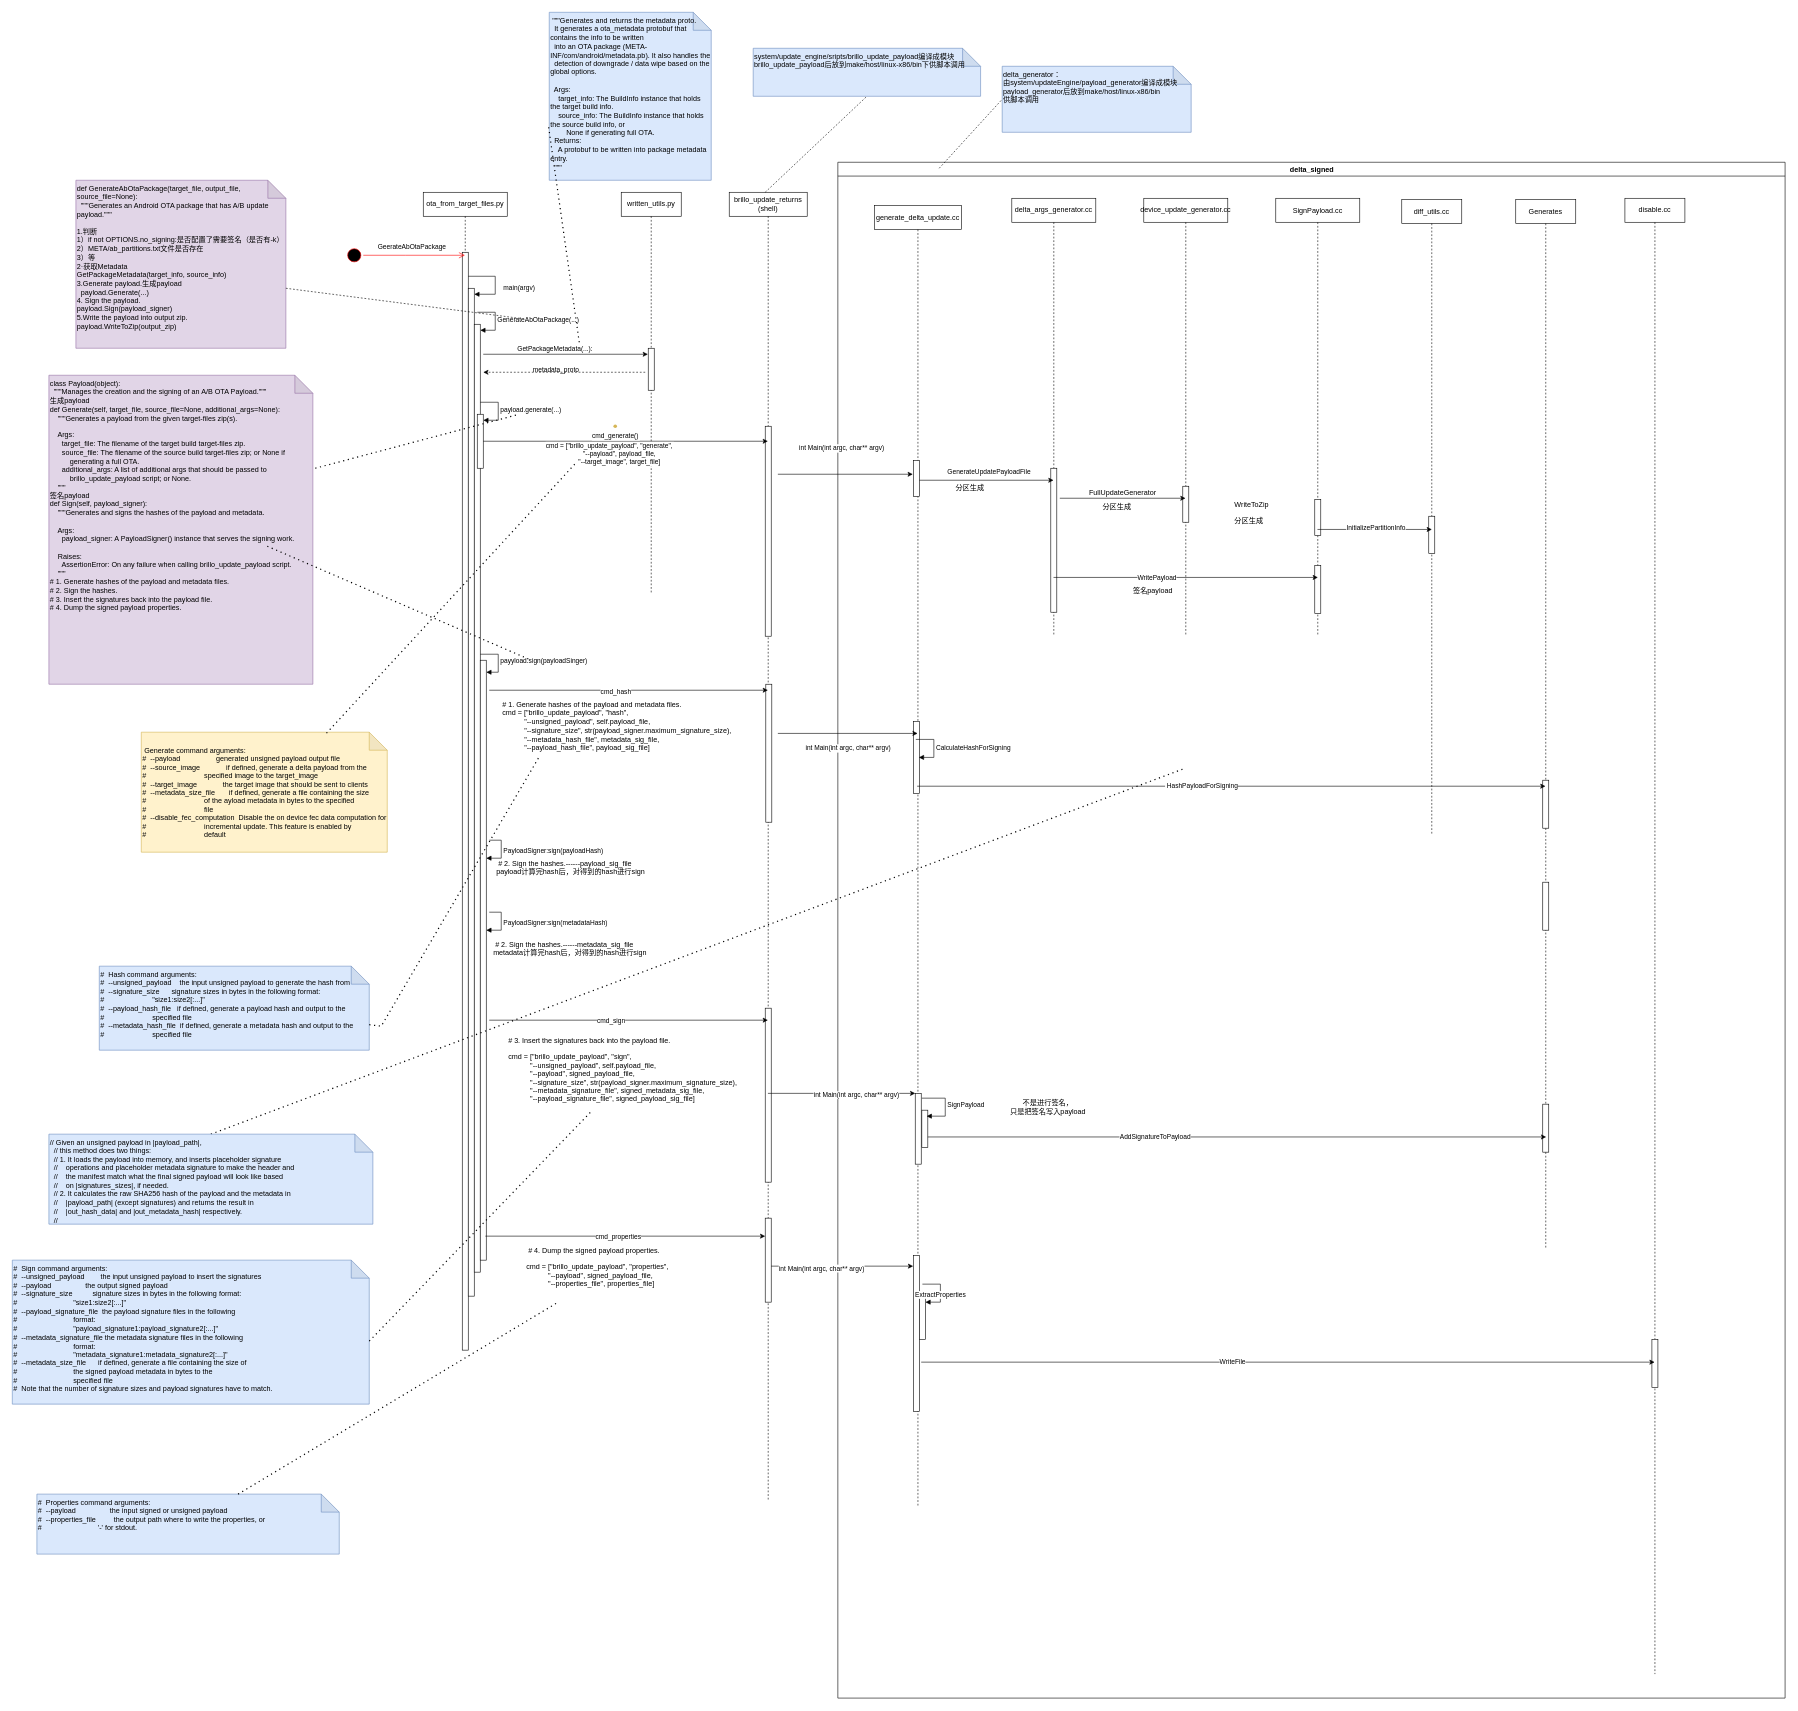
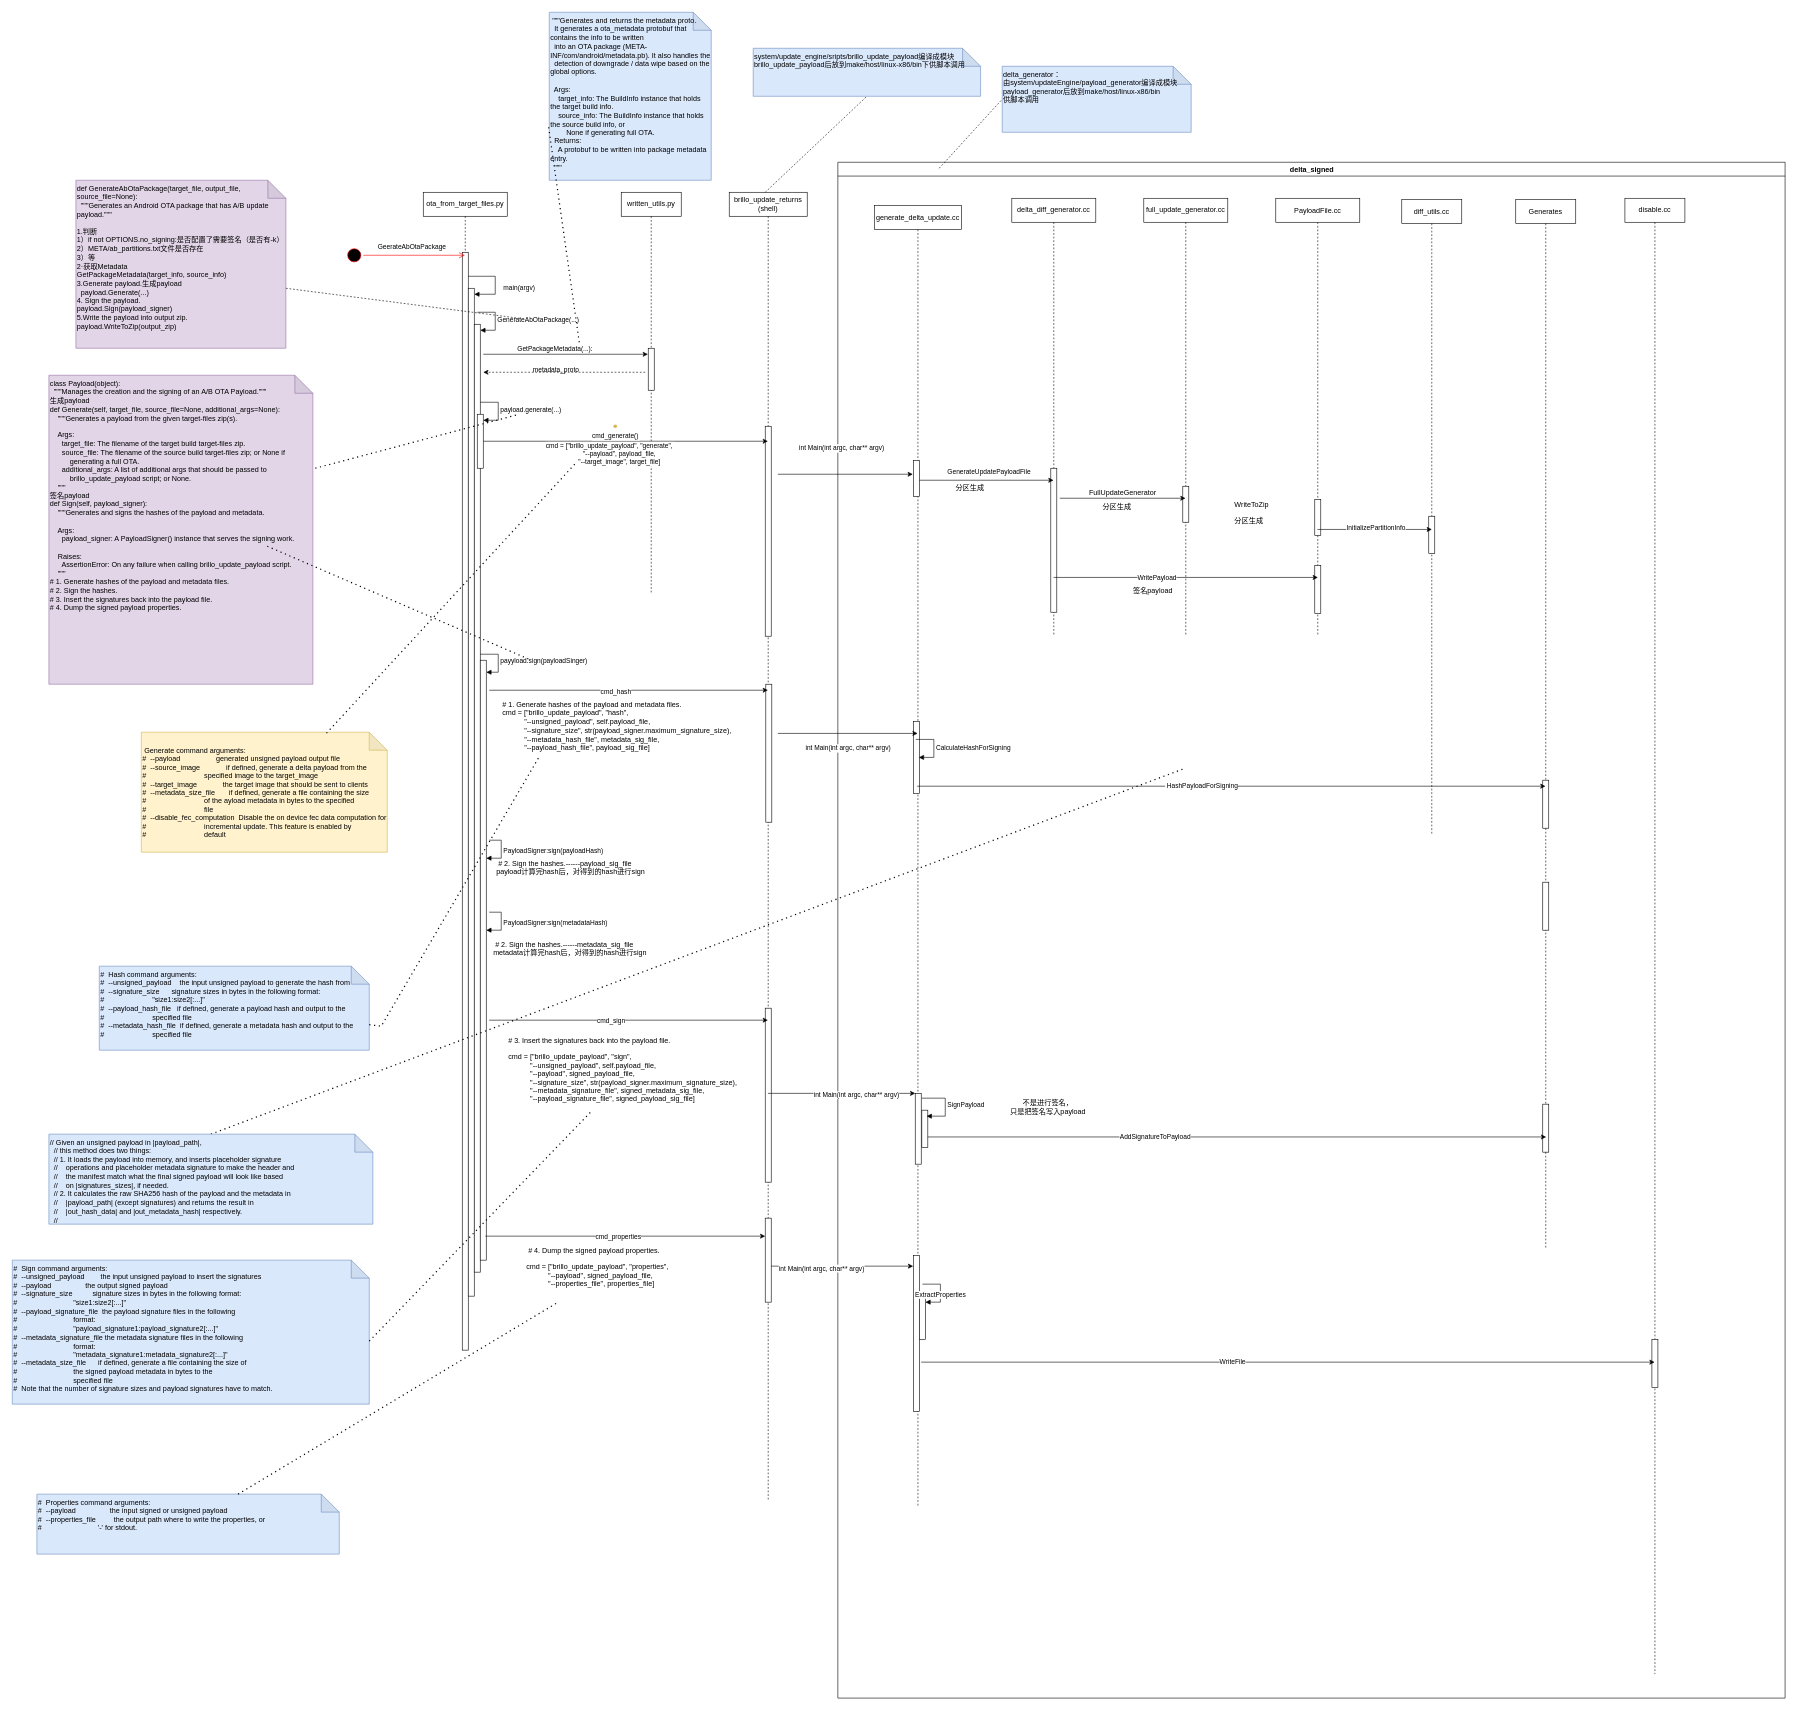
(1054, 210) -> (1054, 210)
(1186, 210) -> (1186, 210)
(1318, 211) -> (1318, 211)
